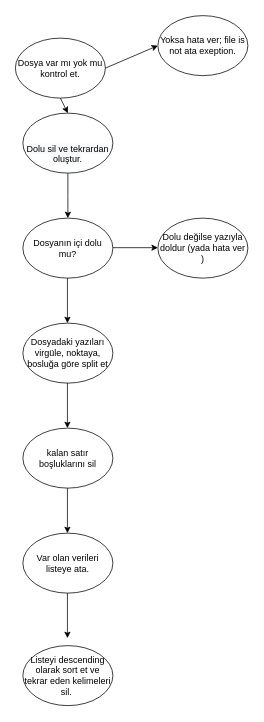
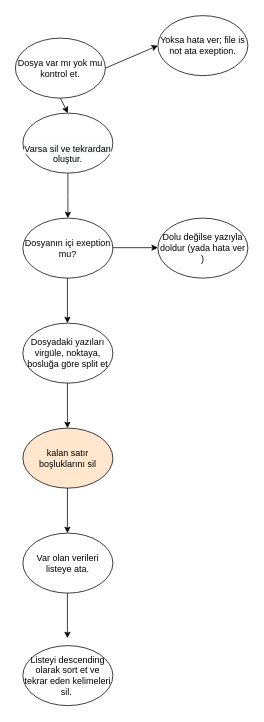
(68, 143) -> (68, 143)
(68, 248) -> (68, 248)
(68, 458) -> (68, 458)
